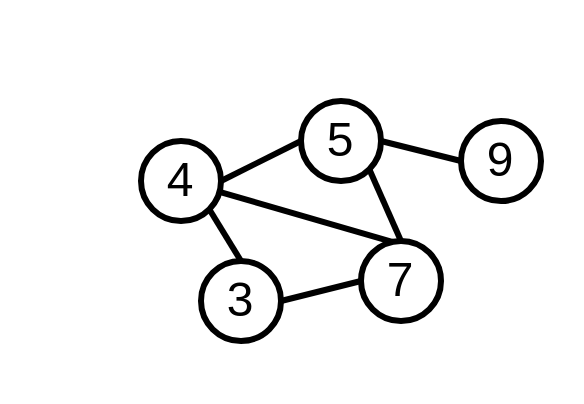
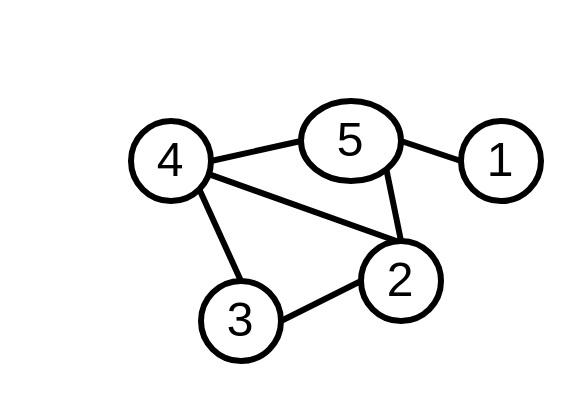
(341, 141) -> (351, 141)
(501, 161) -> (501, 161)
(181, 181) -> (171, 161)
(401, 281) -> (401, 281)
(241, 301) -> (241, 321)
